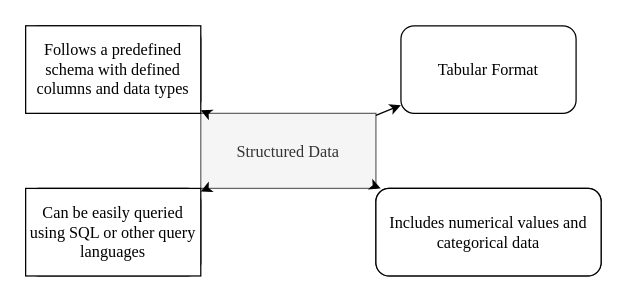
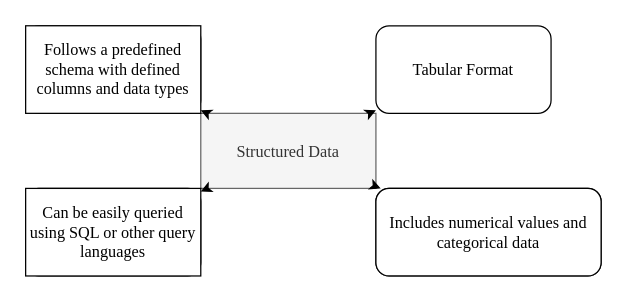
(488, 69) -> (463, 69)
